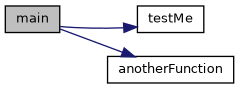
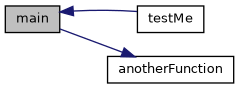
(92, 28) -> (105, 10)
